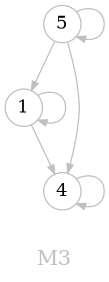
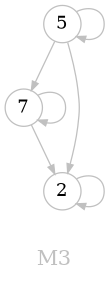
(24, 108) -> (24, 108)
(62, 191) -> (62, 191)
